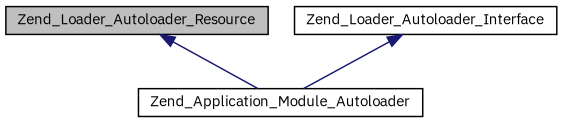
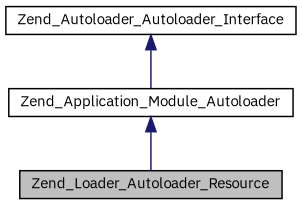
(426, 21) -> (151, 21)
(215, 65) -> (151, 151)
